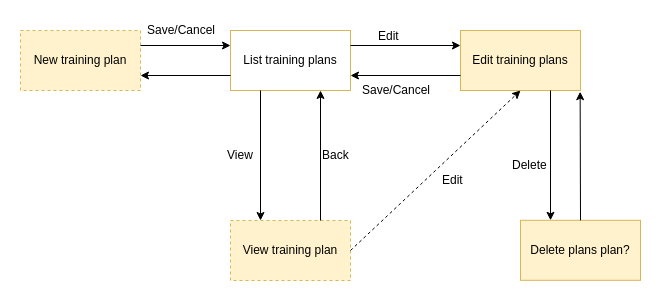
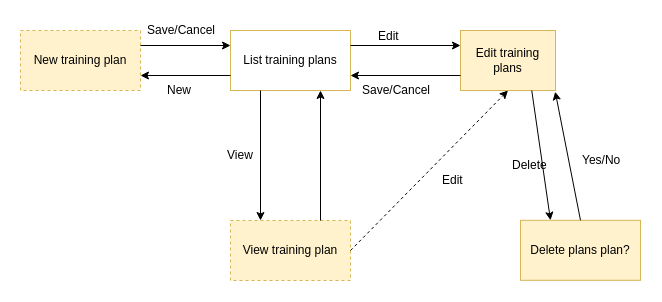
(521, 61) -> (508, 61)
none -> (186, 91)
(341, 156) -> none
none -> (606, 160)
